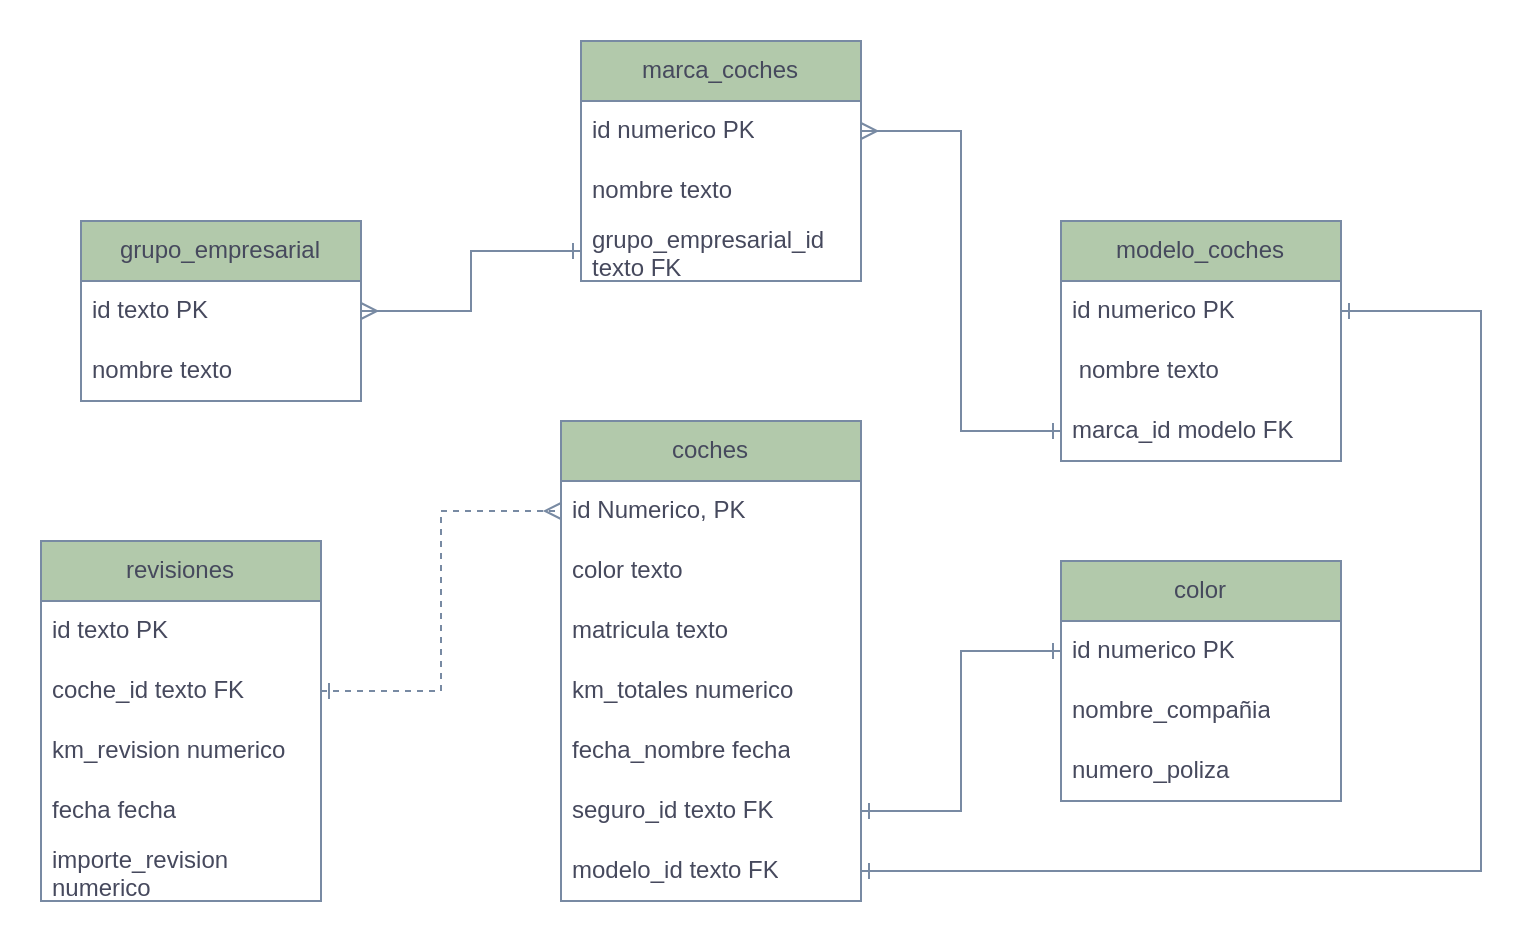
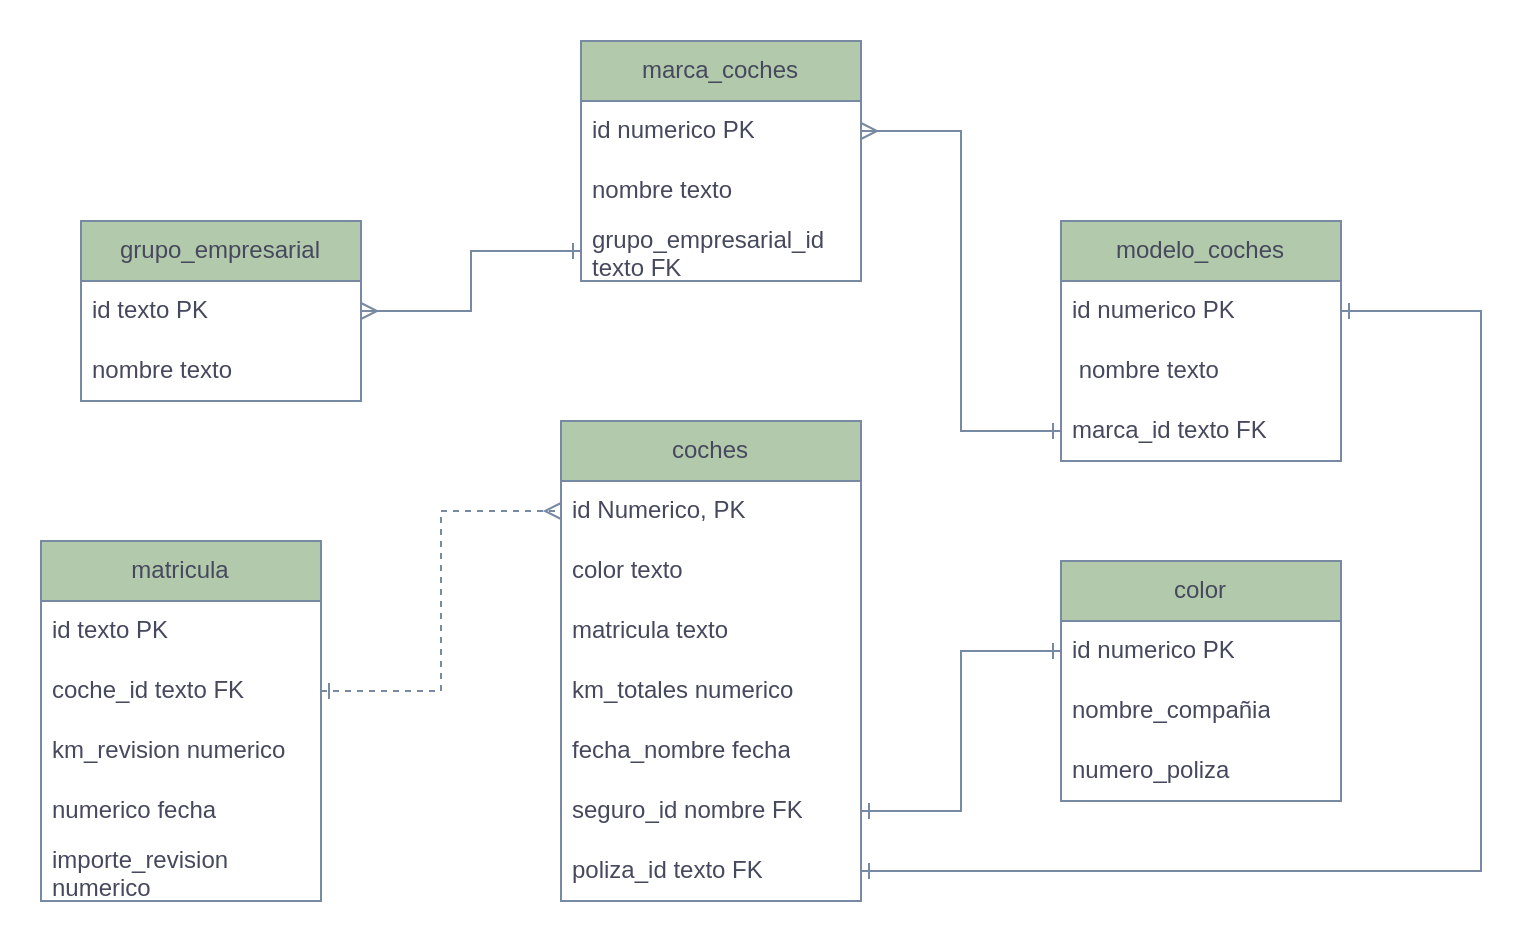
(1181, 431) -> (1178, 431)
(181, 571) -> (181, 571)
(124, 811) -> (141, 811)
(685, 811) -> (691, 811)
(681, 871) -> (678, 871)
